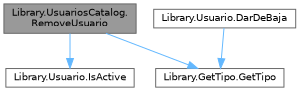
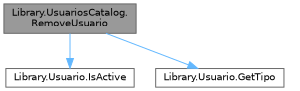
(225, 19) -> none
(220, 78) -> (220, 78)
